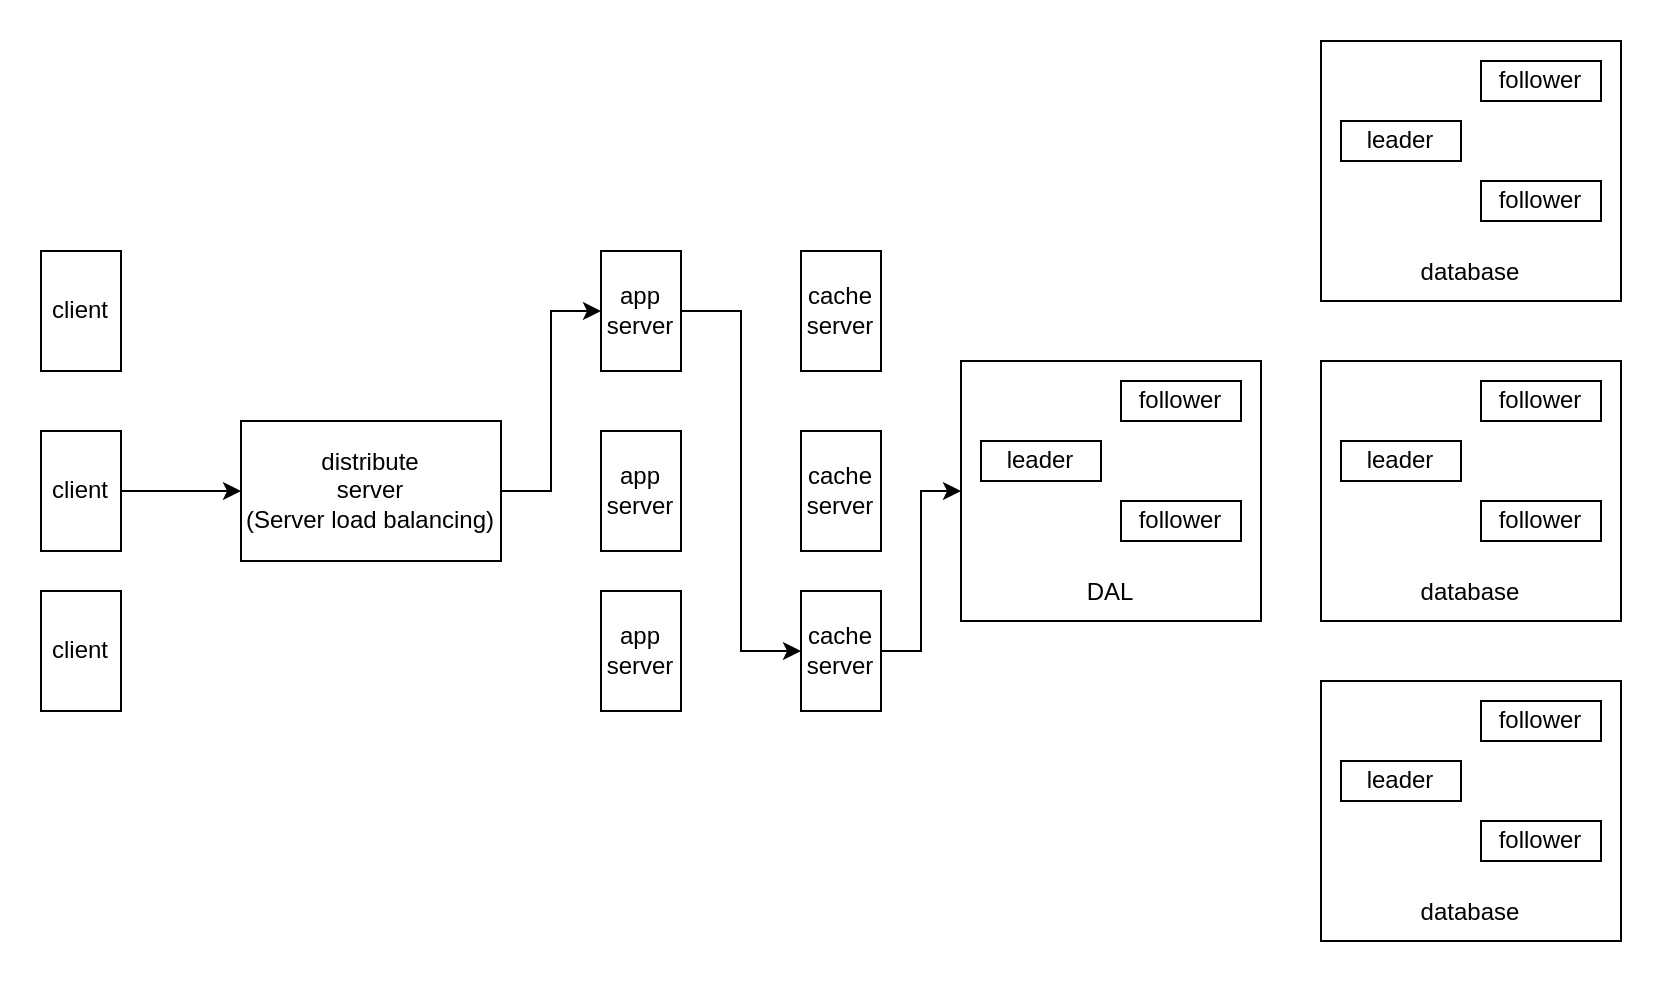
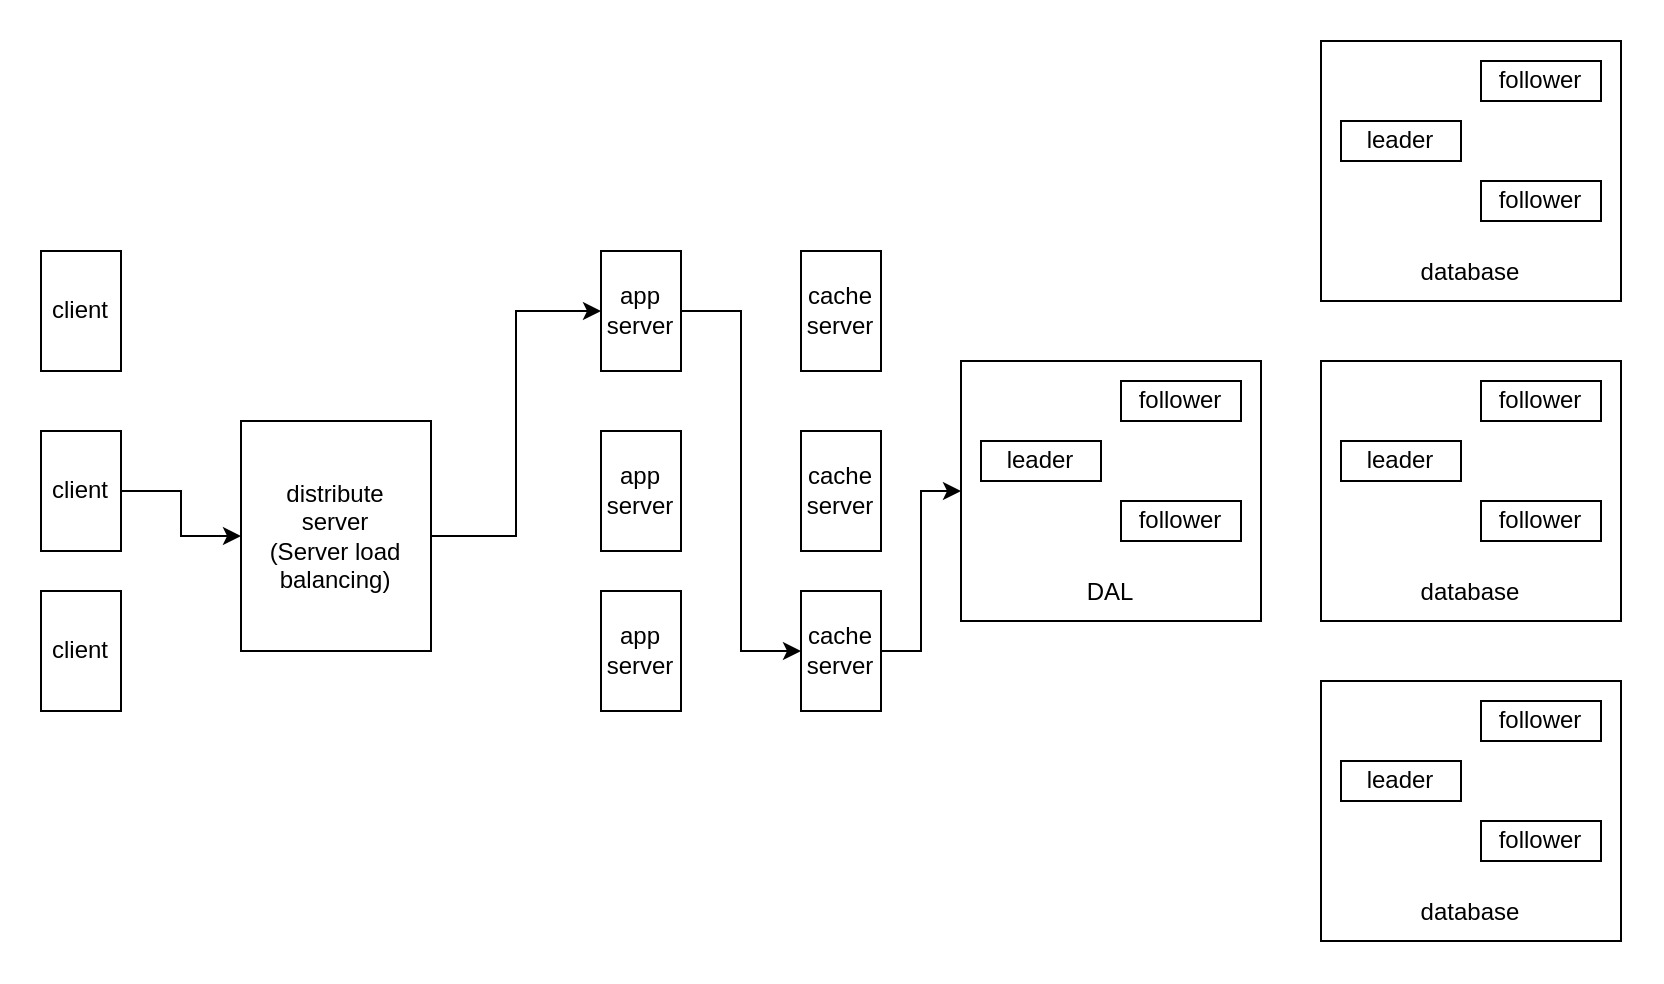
(371, 491) -> (336, 536)
